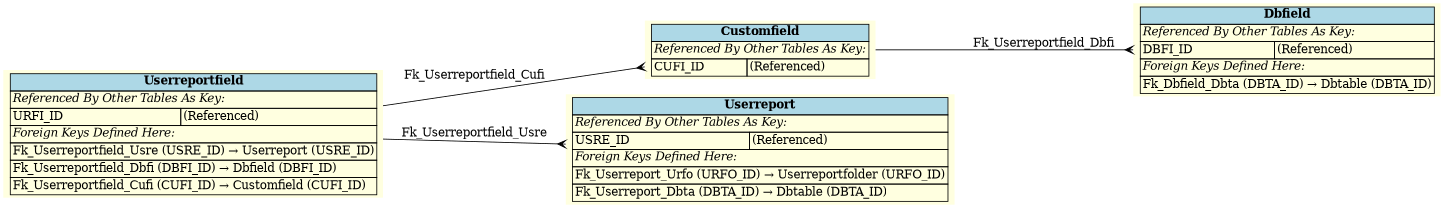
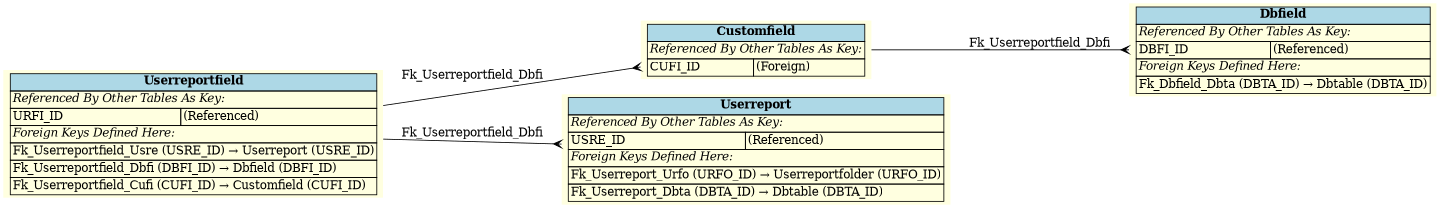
(787, 67) -> (783, 67)
(474, 76) -> (472, 76)
(474, 133) -> (472, 133)
